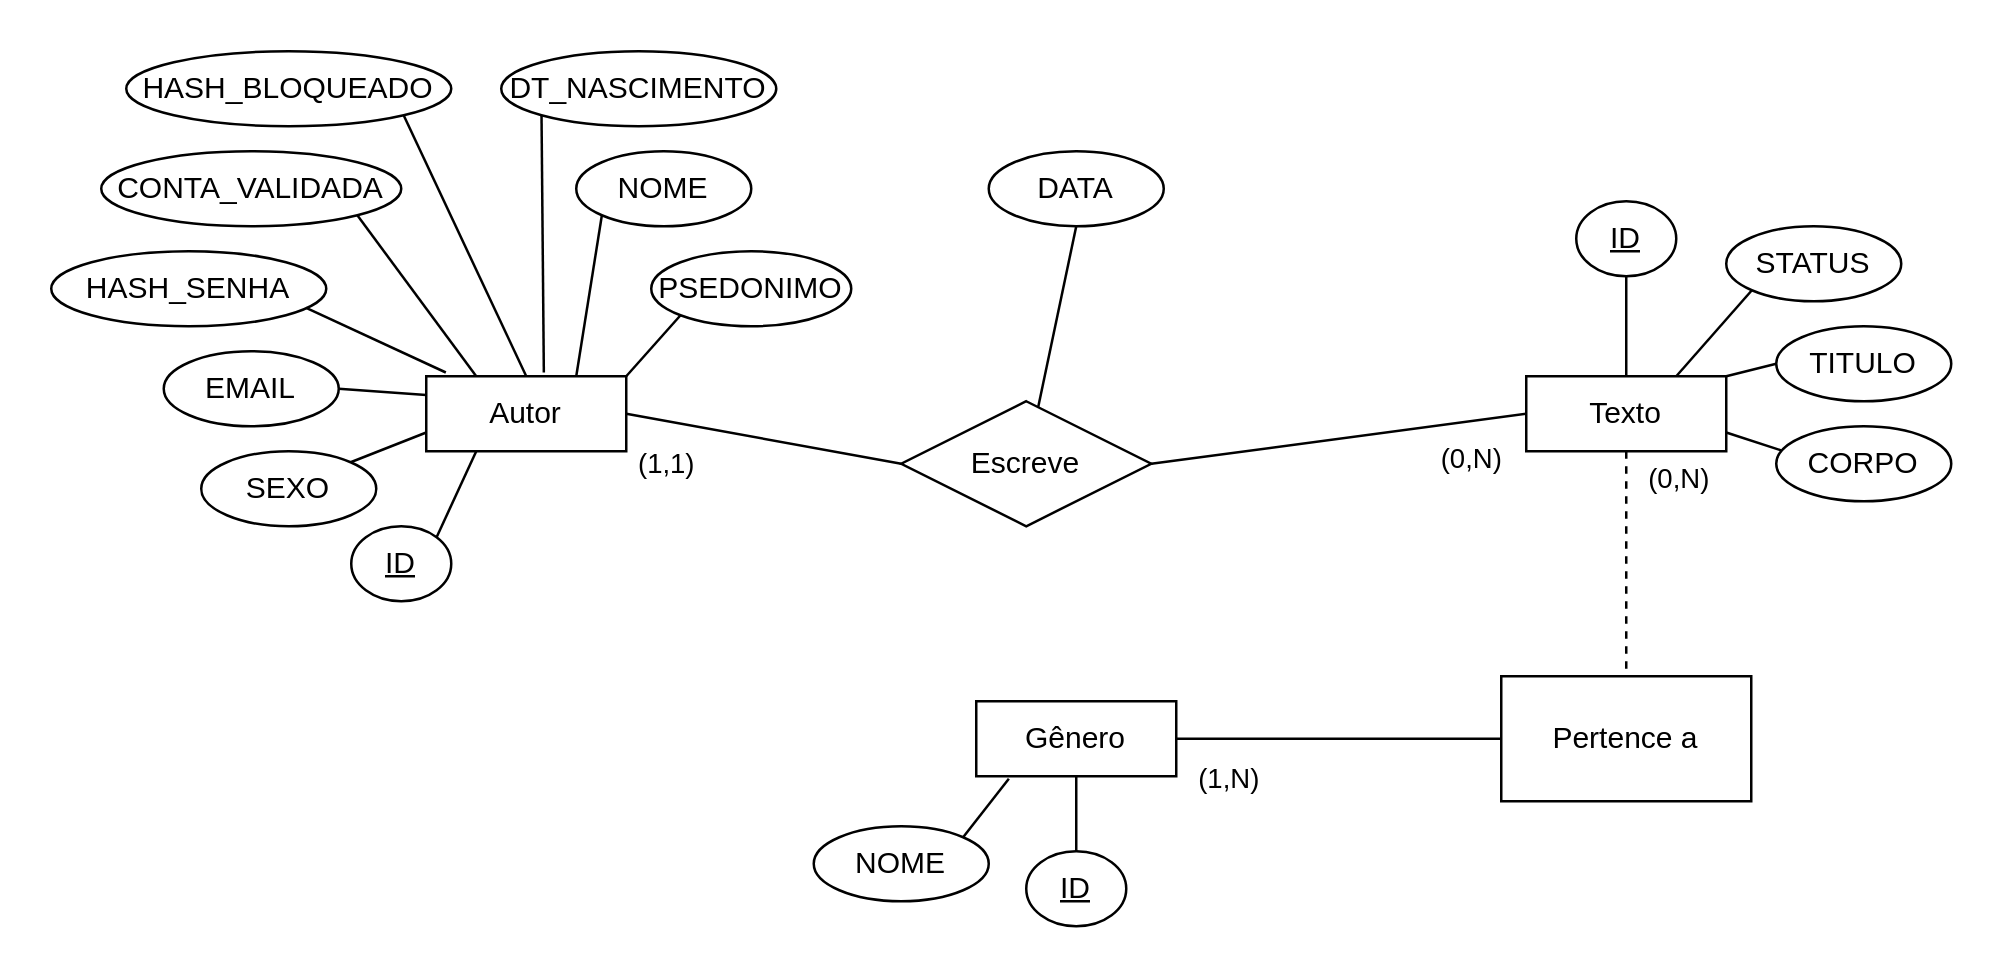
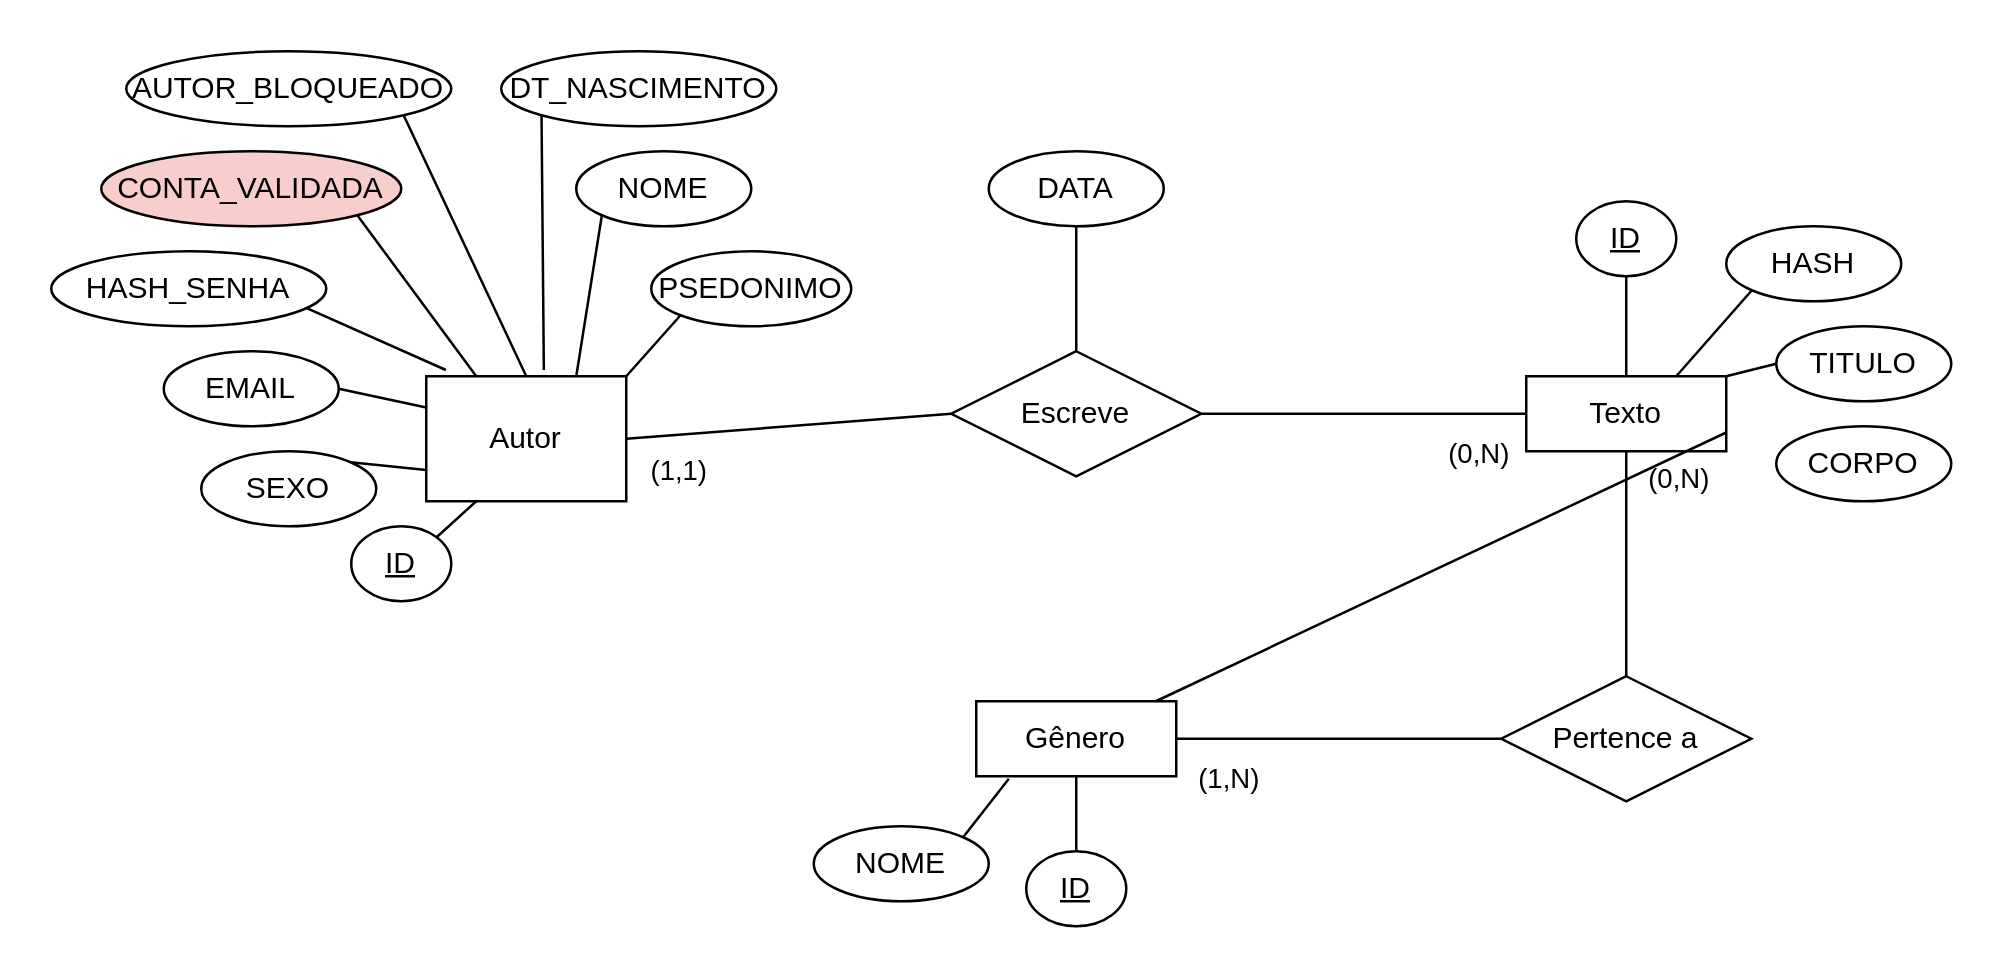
(289, 89) -> (289, 89)
(251, 189) -> (251, 189)
(1814, 264) -> (1814, 264)
(526, 414) -> (526, 439)
(1753, 441) -> (1389, 591)
(1026, 464) -> (1076, 414)
(1626, 581) -> (1626, 581)
(1626, 739) -> (1626, 739)
